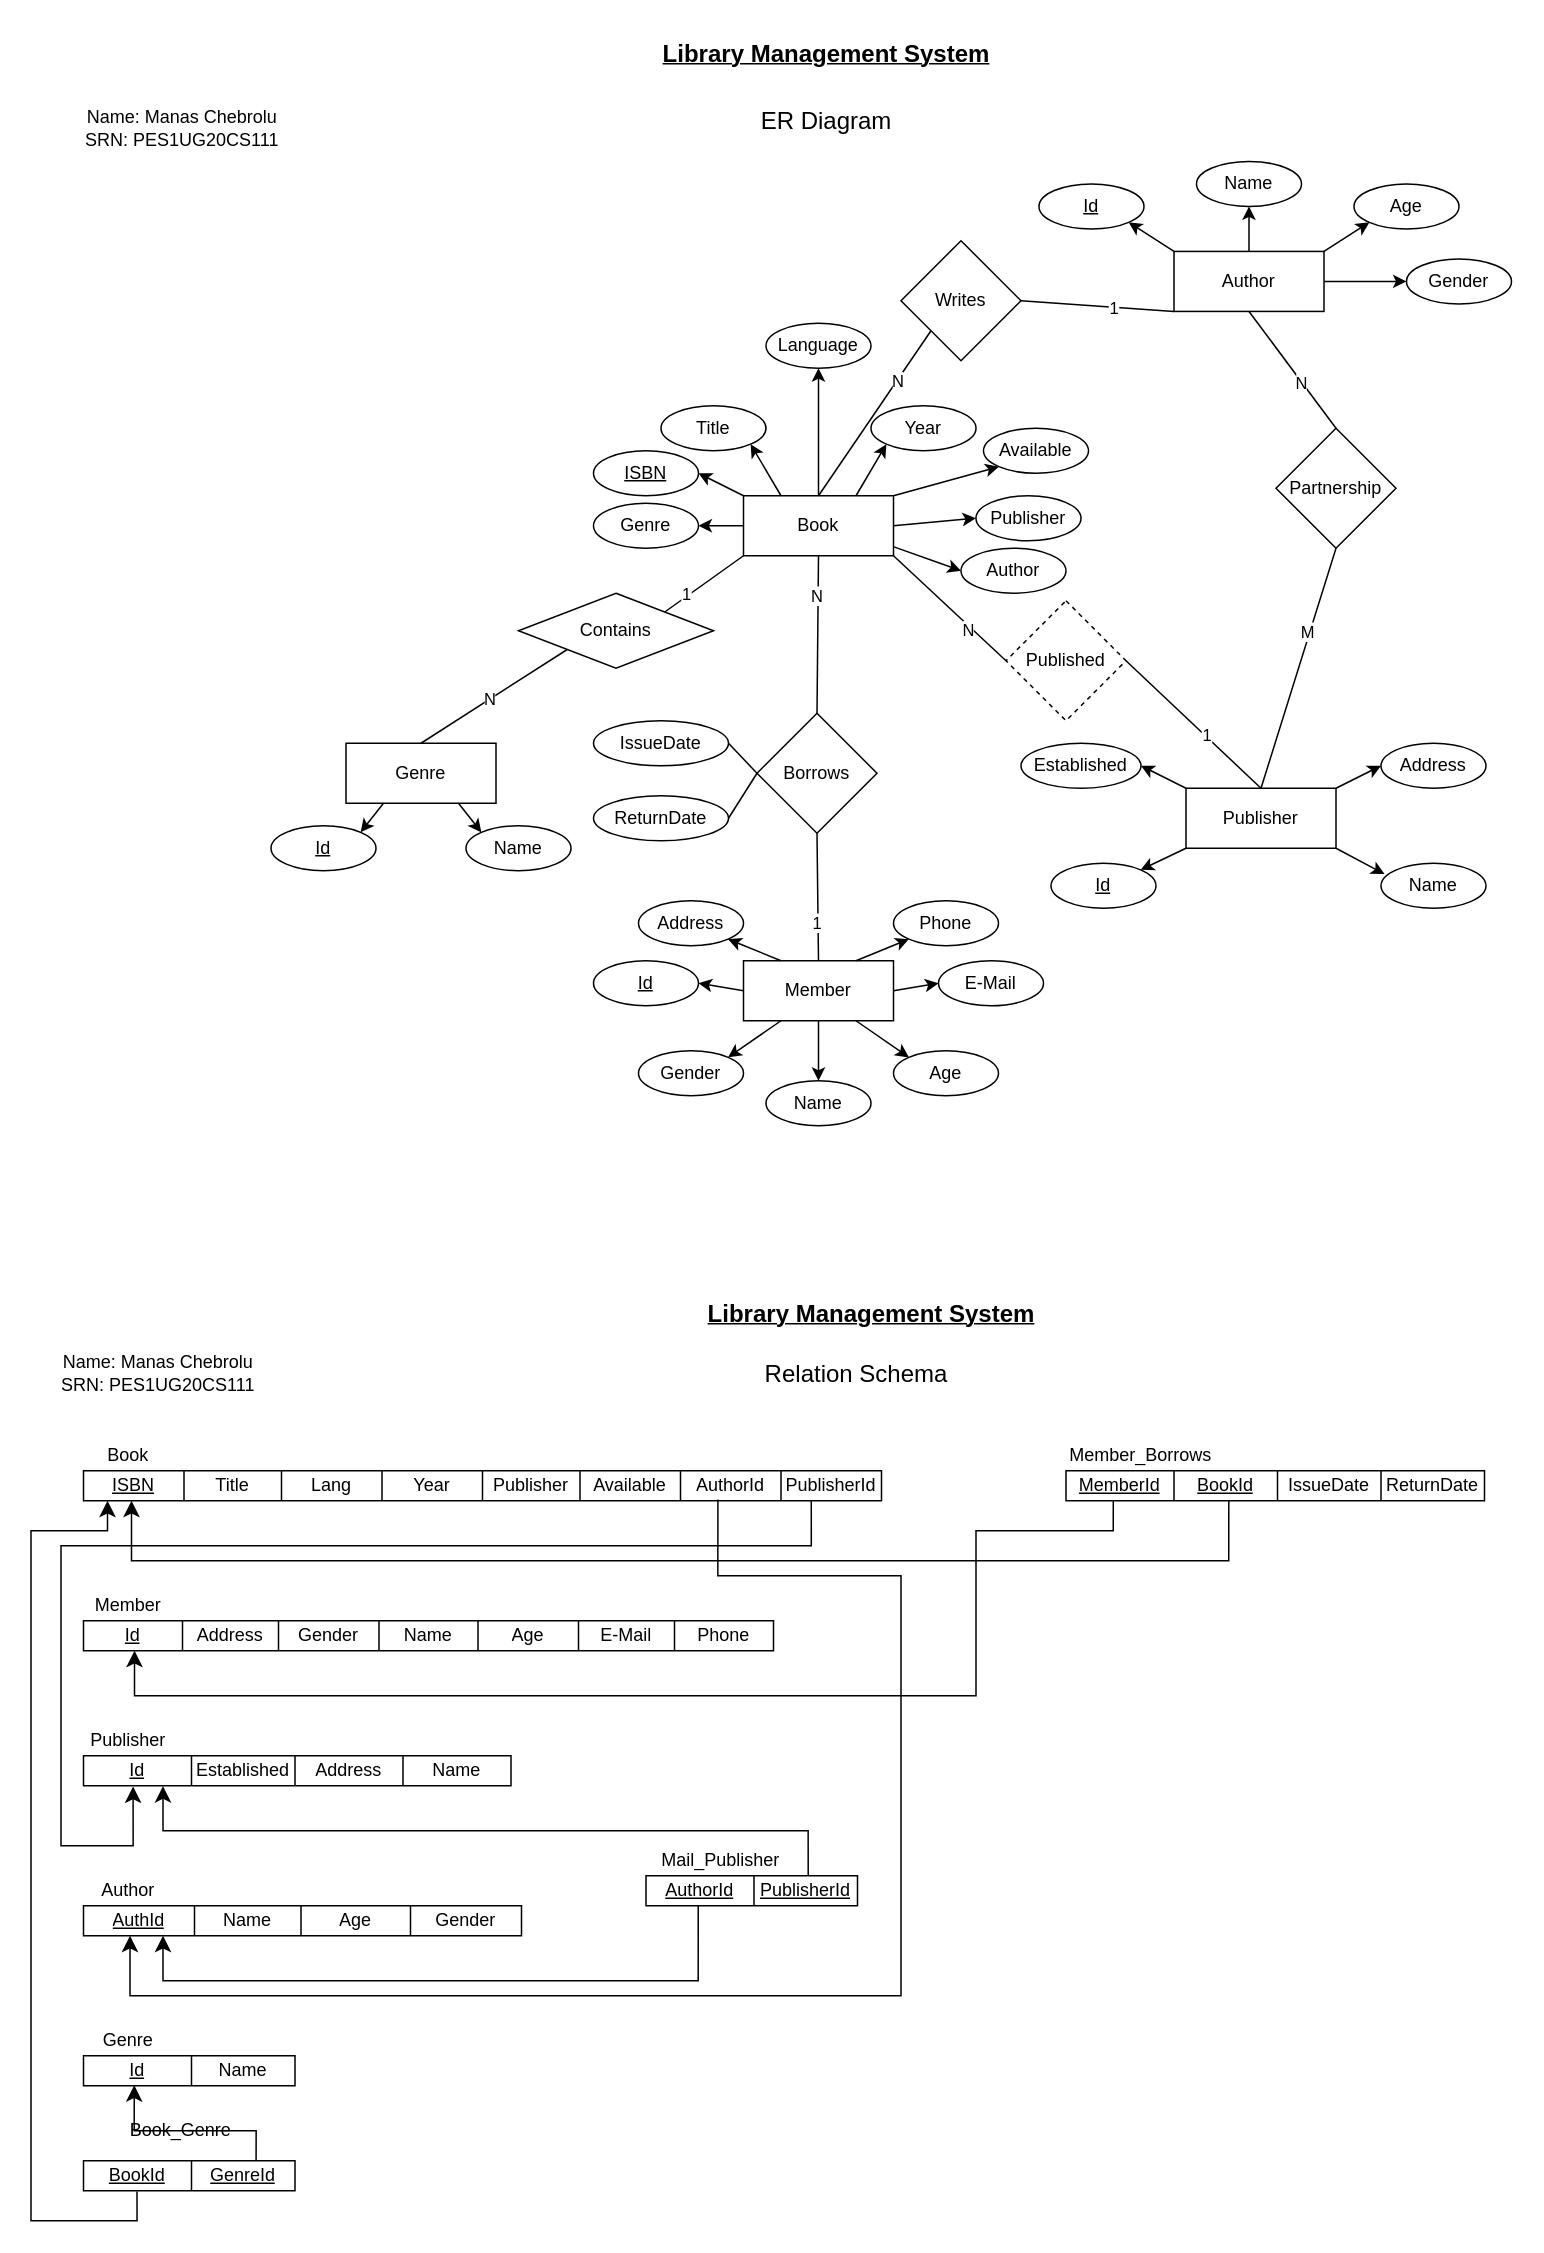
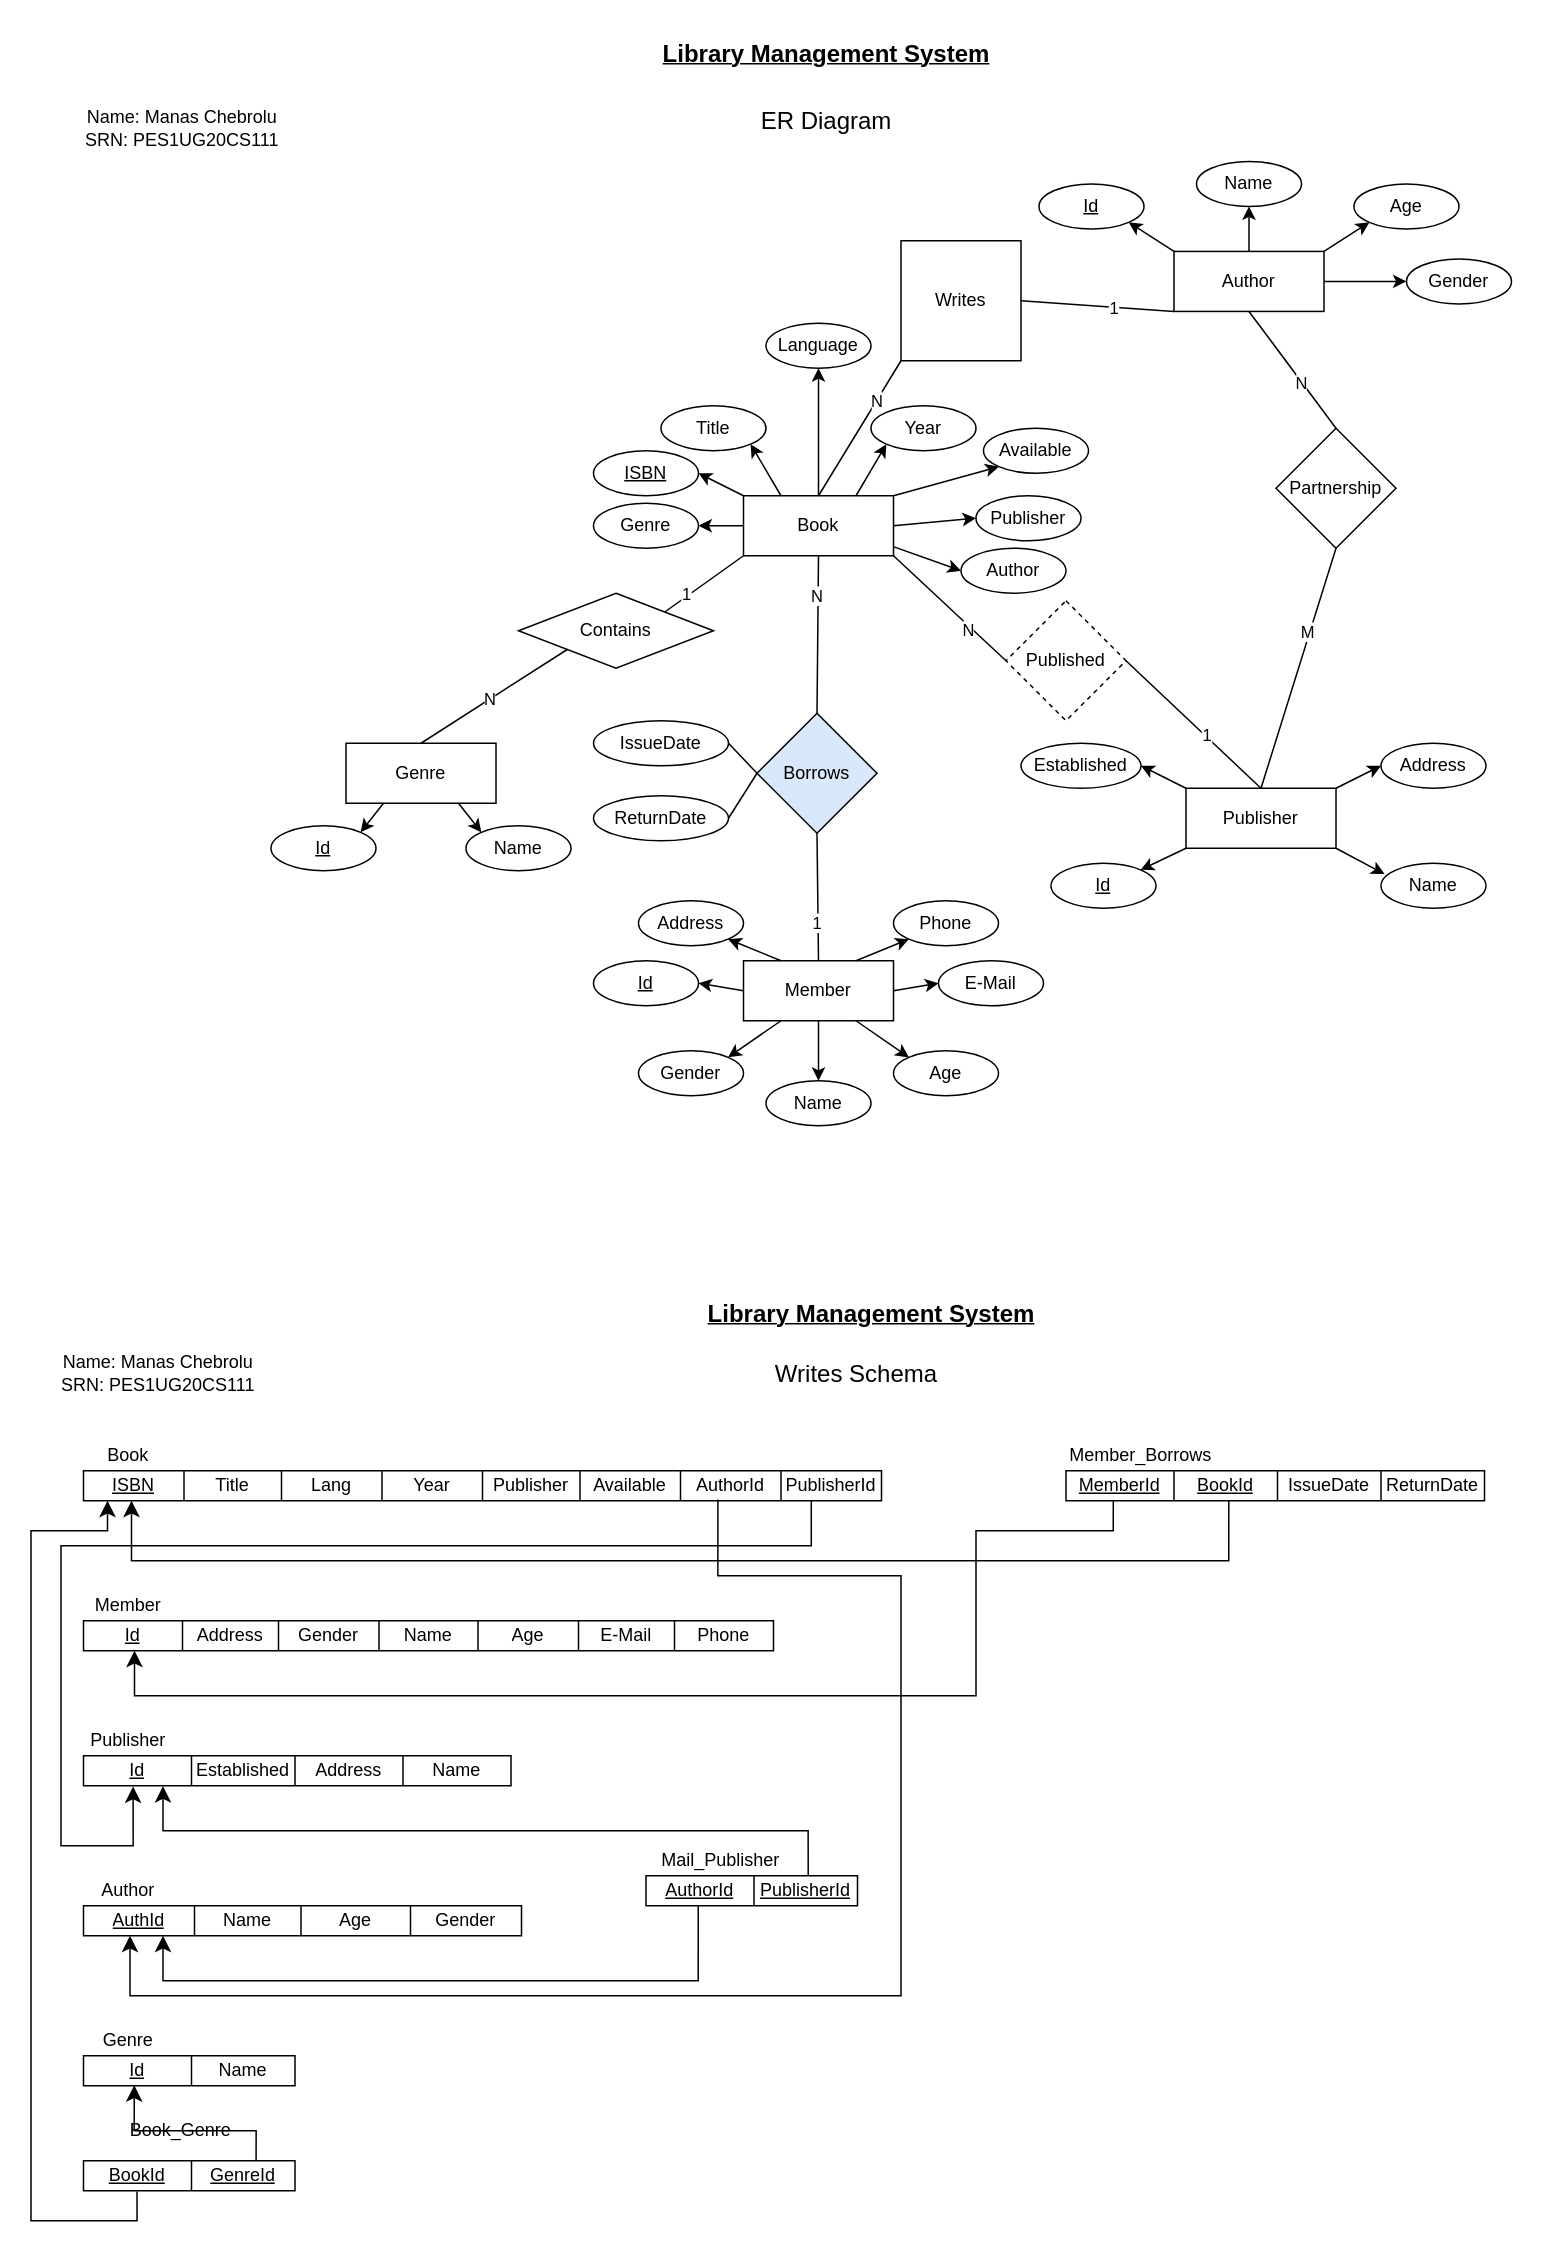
(961, 301) -> (961, 301)
(817, 773) -> (817, 773)
(857, 1373) -> (857, 1373)
